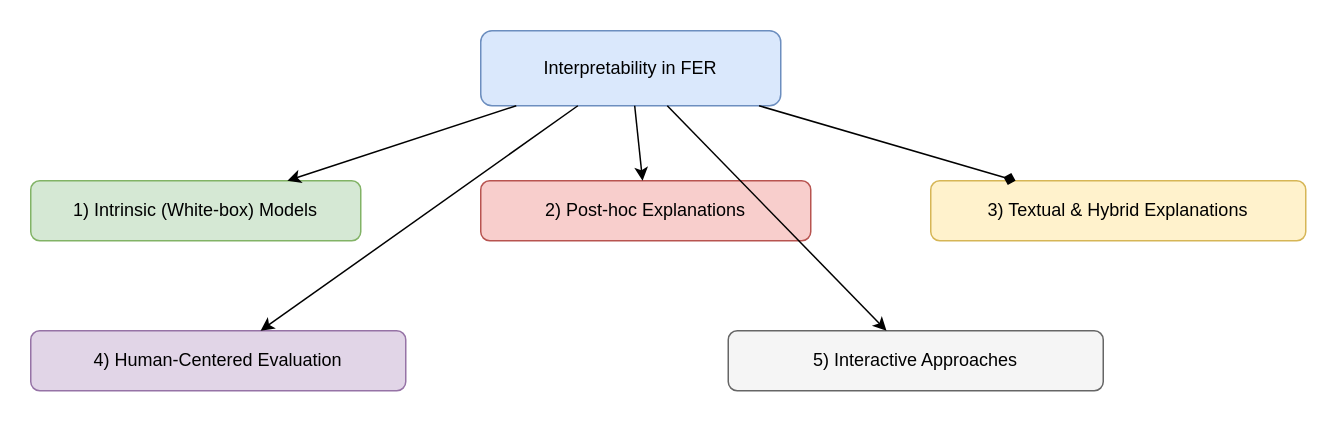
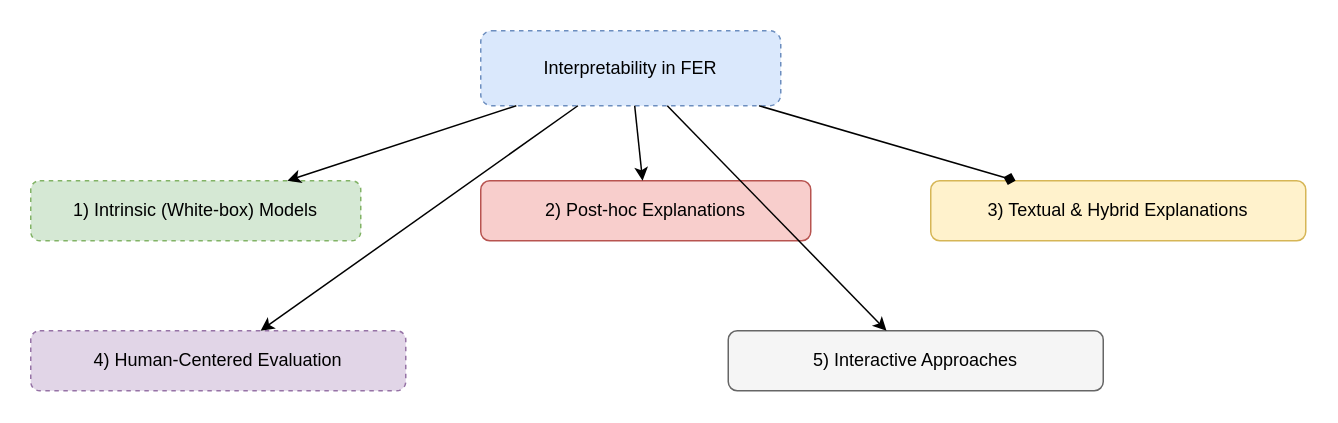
(631, 68) -> (631, 68)
(196, 211) -> (196, 211)
(218, 361) -> (218, 361)
